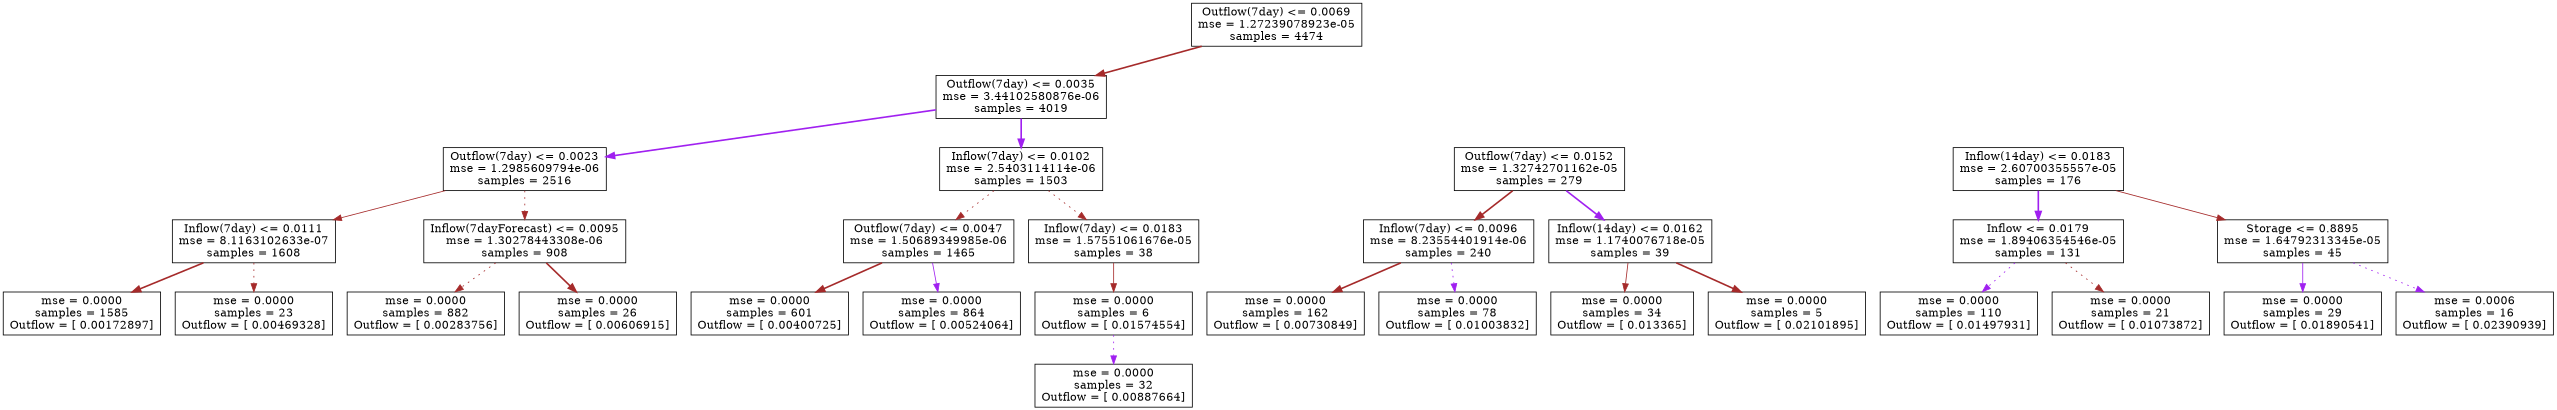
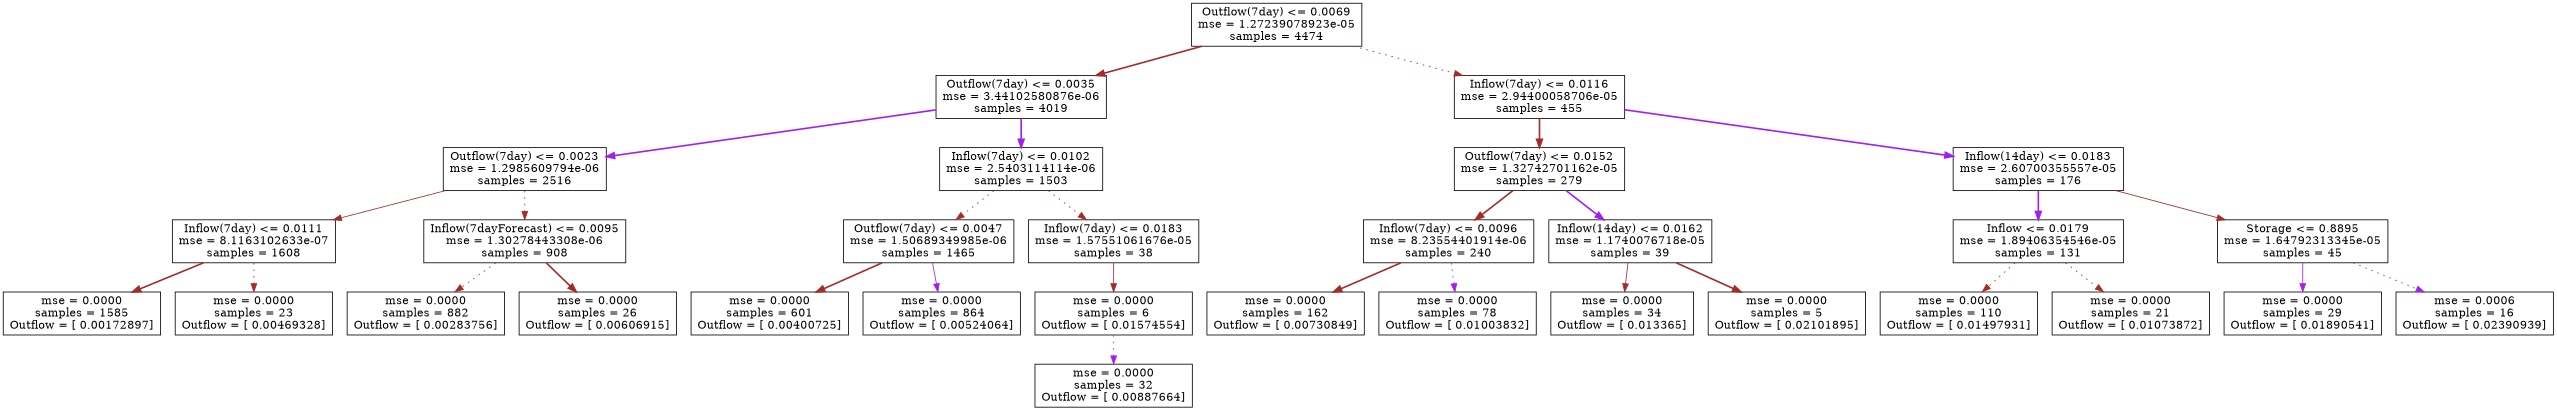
none -> (1539, 97)
(2002, 275) -> (2002, 275)
